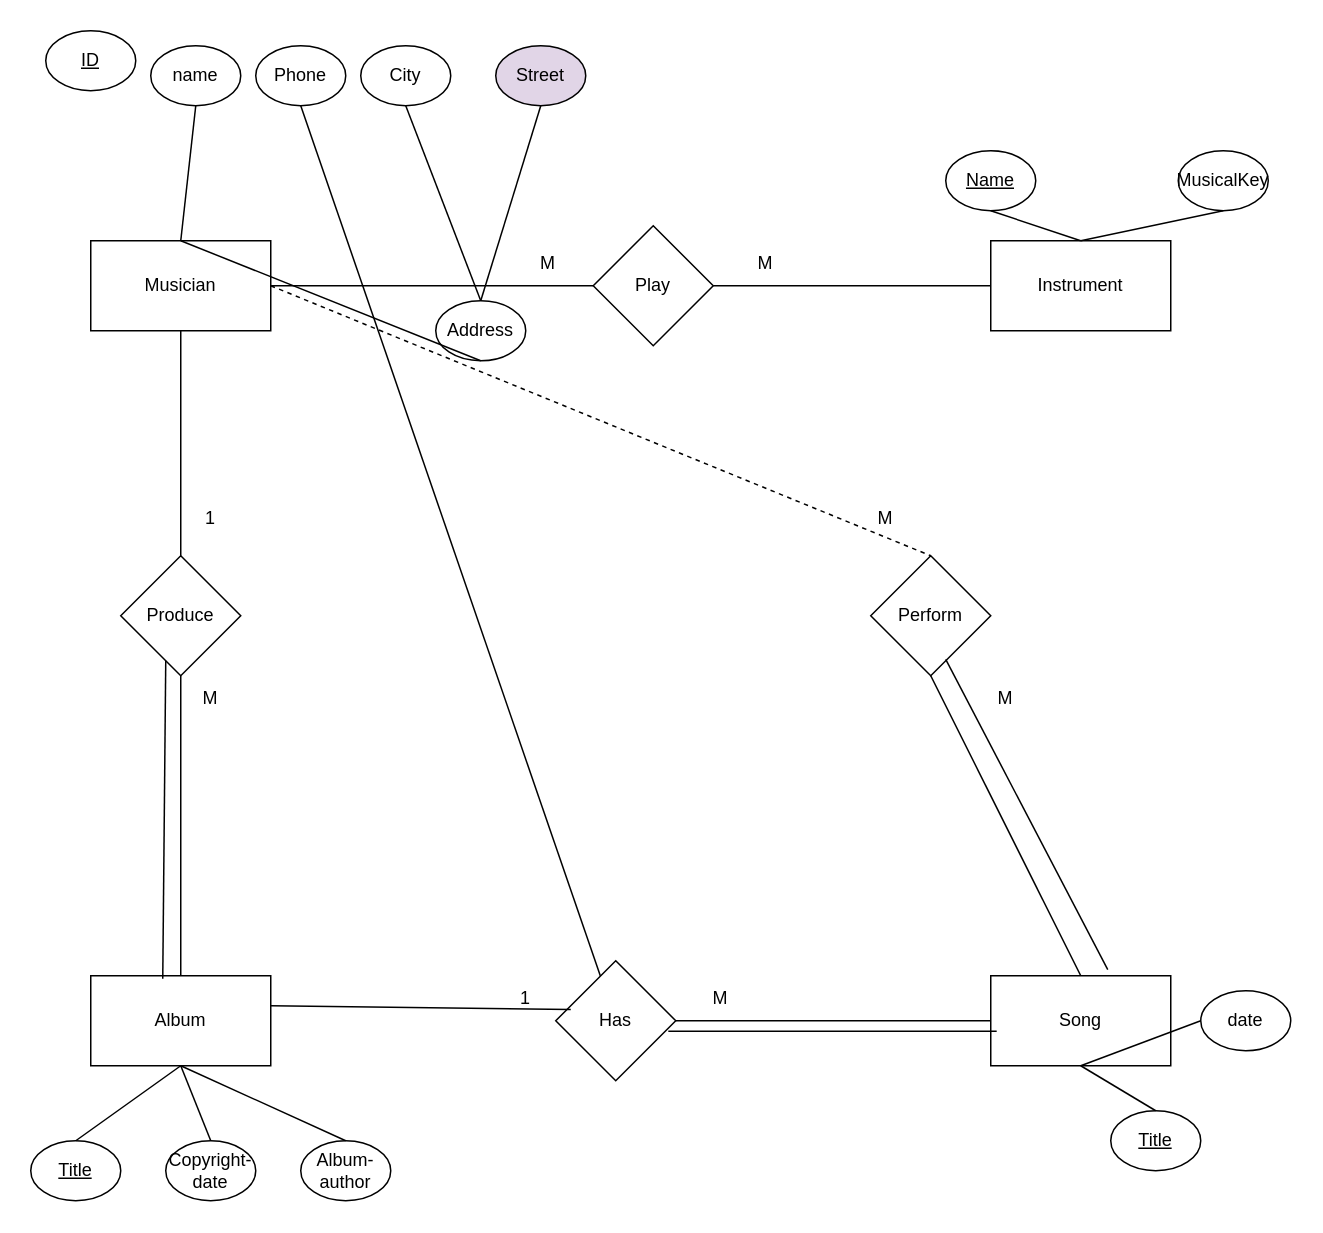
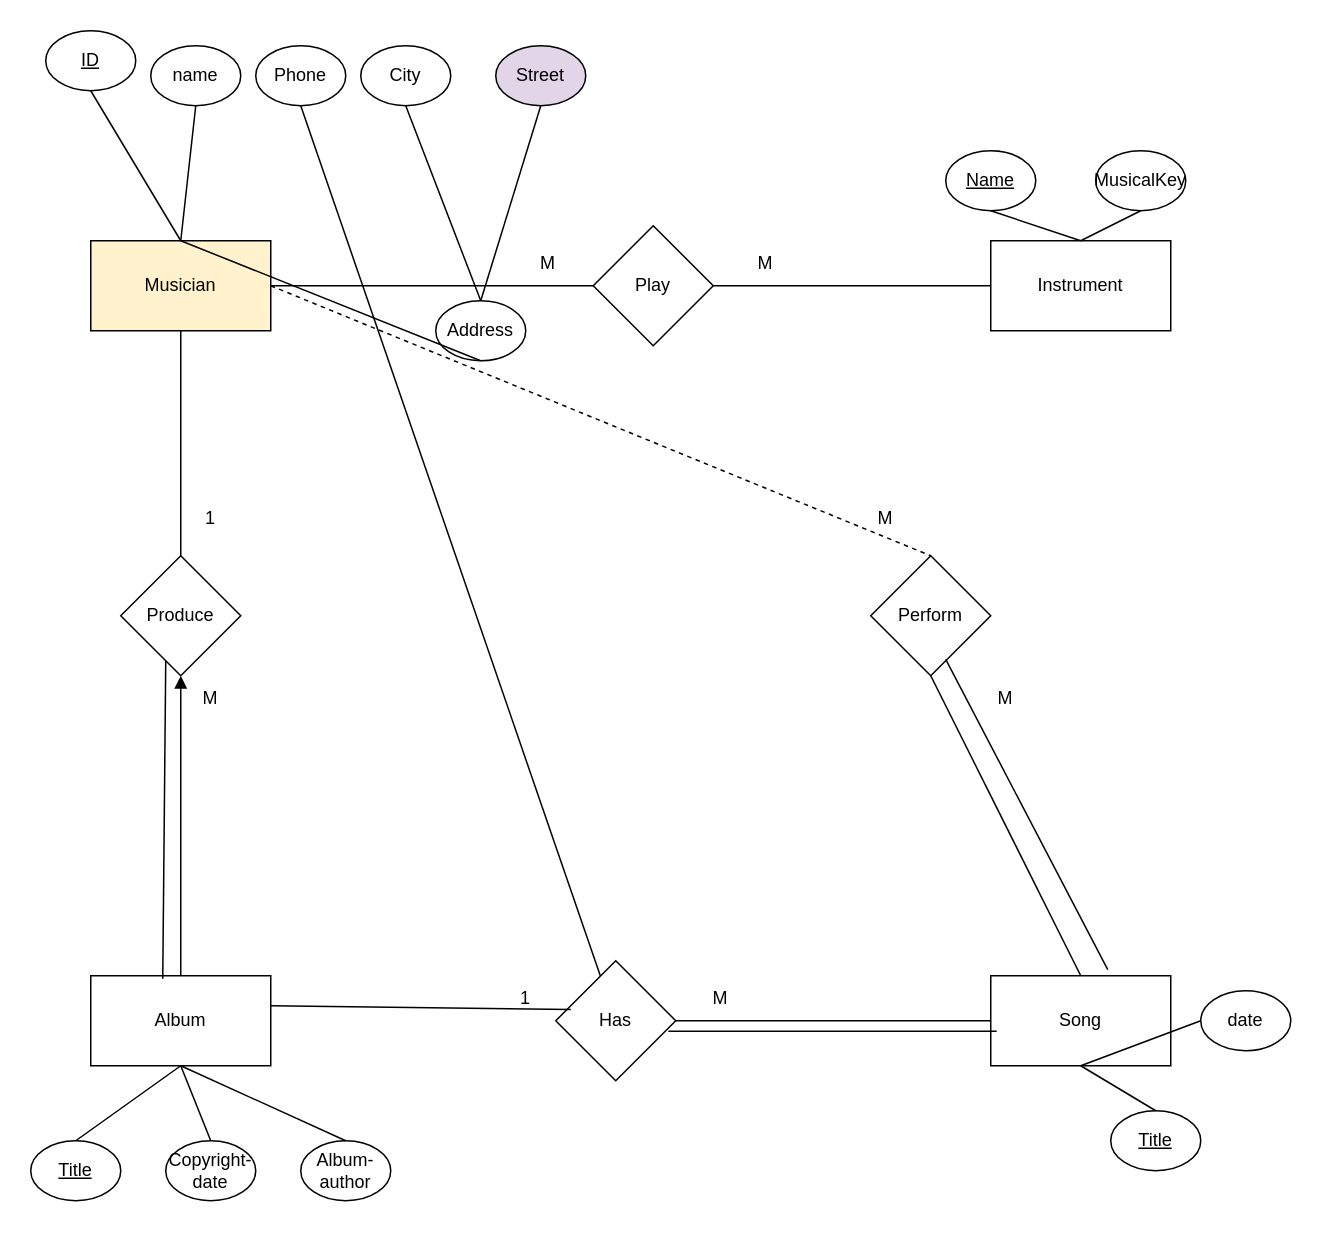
none -> (134, 163)
(1223, 181) -> (1141, 181)
(181, 286) -> (181, 286)
(181, 683) -> (181, 689)
